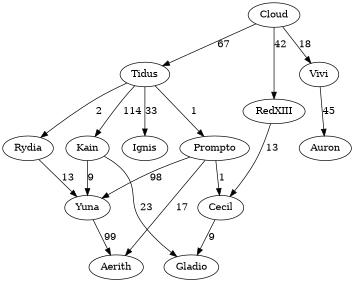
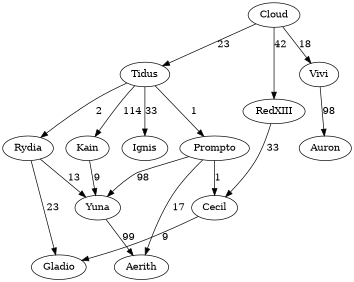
(224, 45) -> (224, 45)
(329, 111) -> (329, 111)
(272, 148) -> (273, 148)
(134, 205) -> (43, 204)
